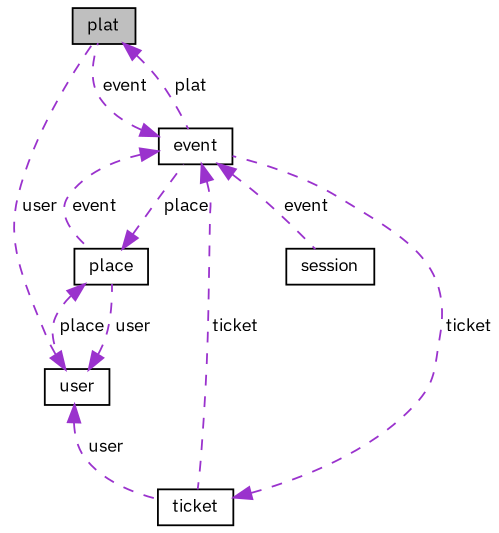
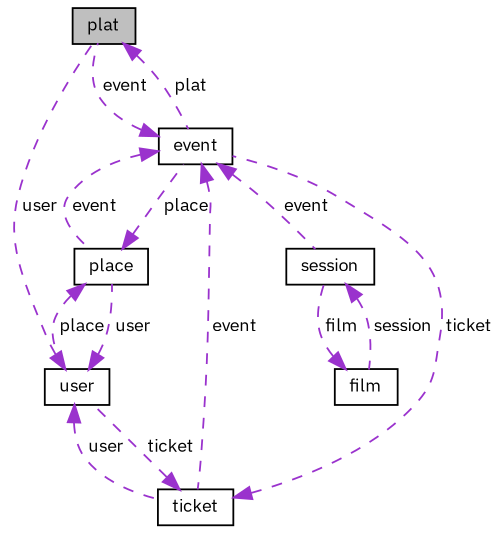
(233, 327) -> (233, 327)
none -> (366, 387)
none -> (130, 441)
